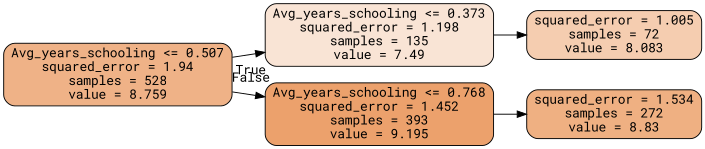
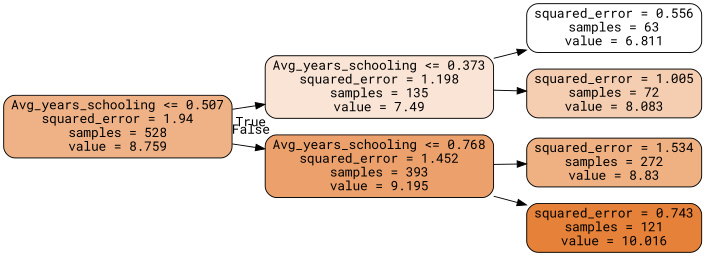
none -> (614, 28)
none -> (614, 228)
